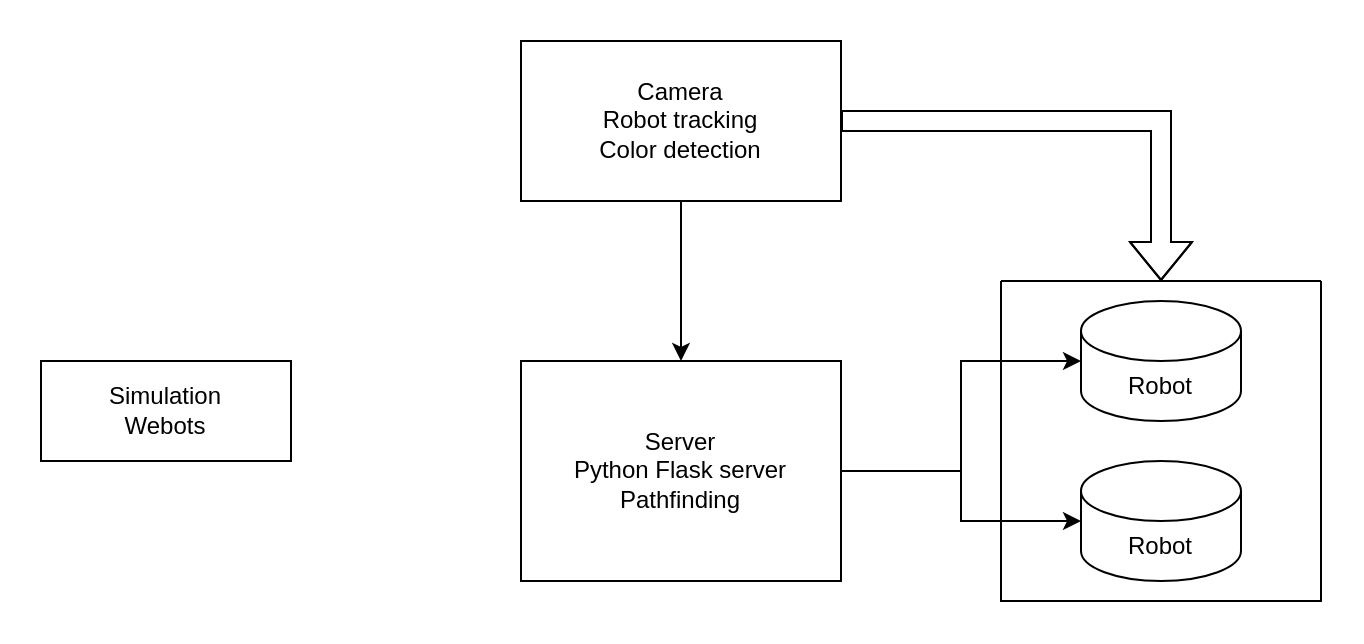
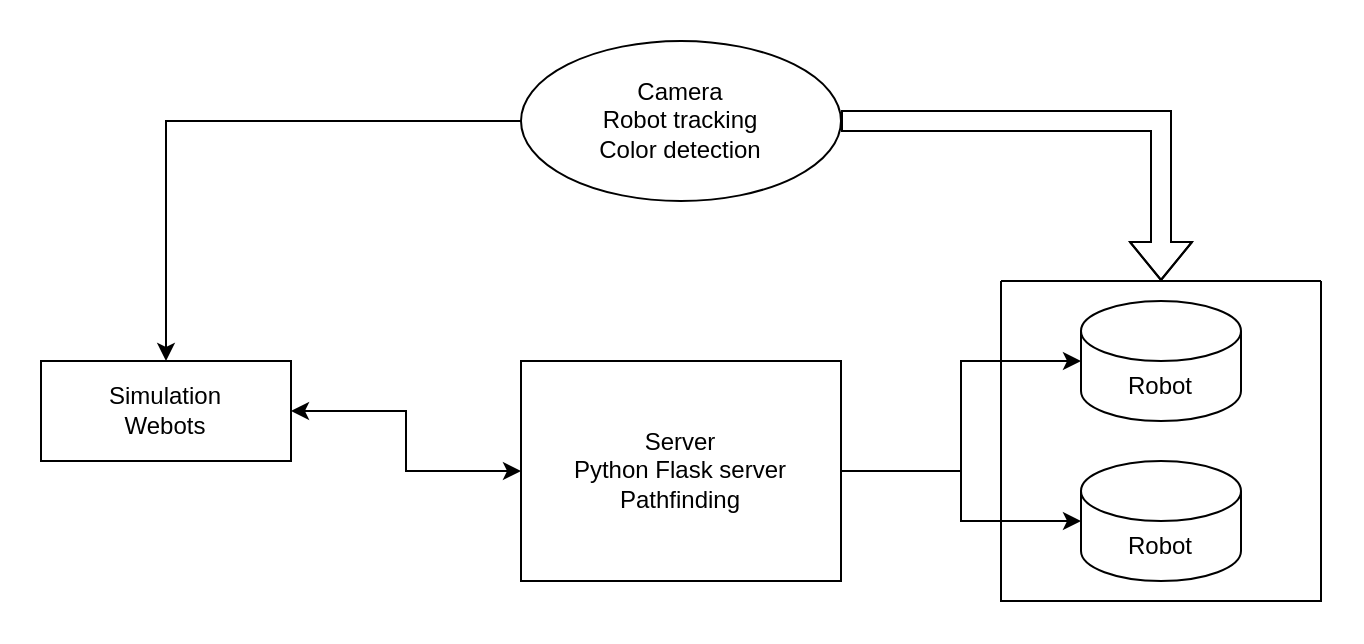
(681, 121) -> (681, 121)
(681, 274) -> (230, 121)
none -> (406, 441)
